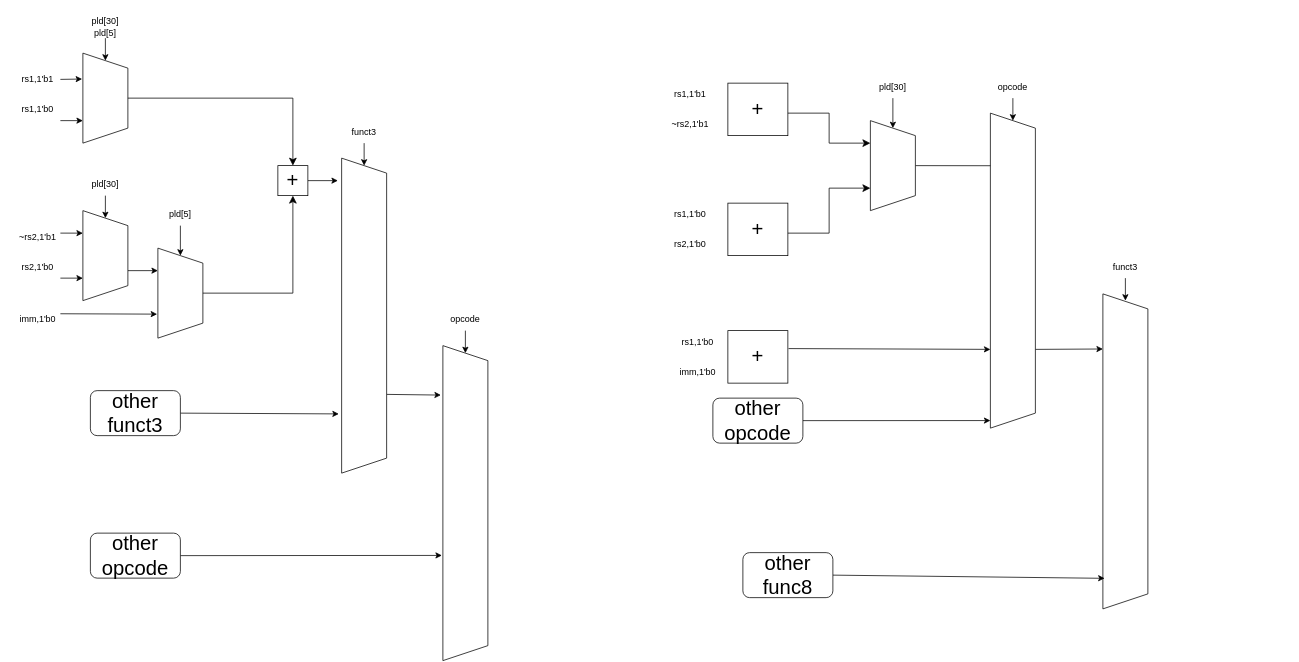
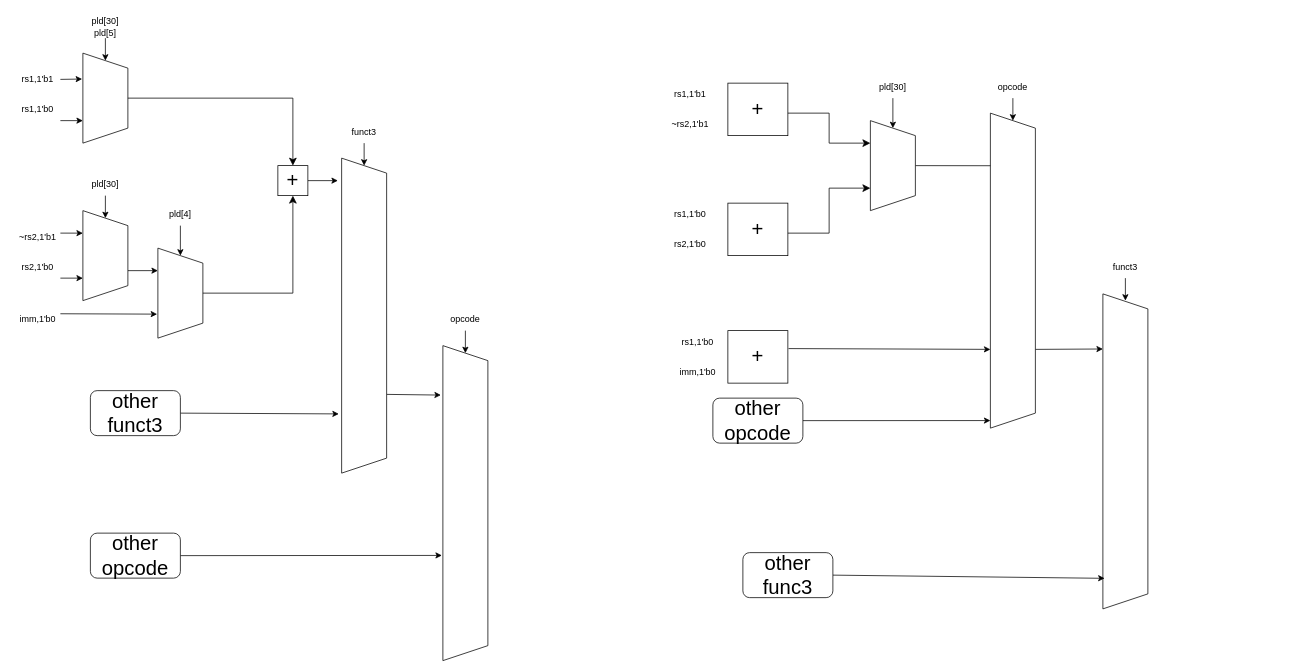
(180, 214) -> (180, 214)
(788, 575) -> (788, 575)
